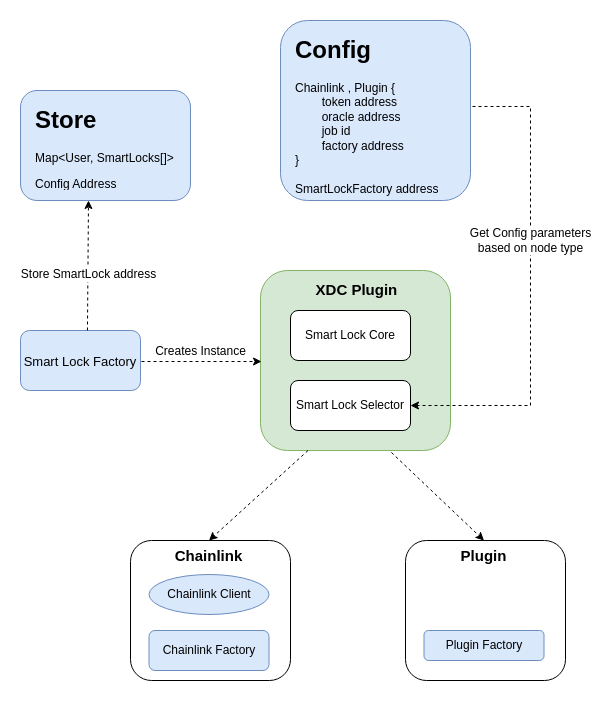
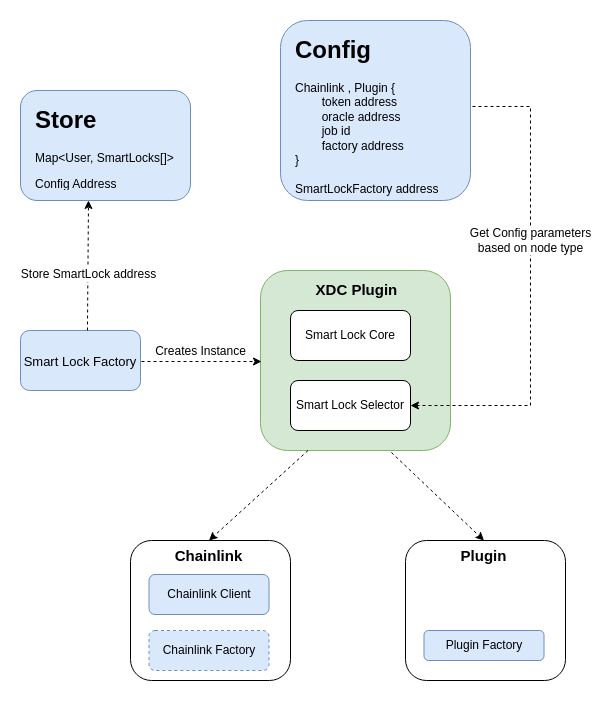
(209, 595) -> (209, 595)
(209, 651) -> (209, 651)
